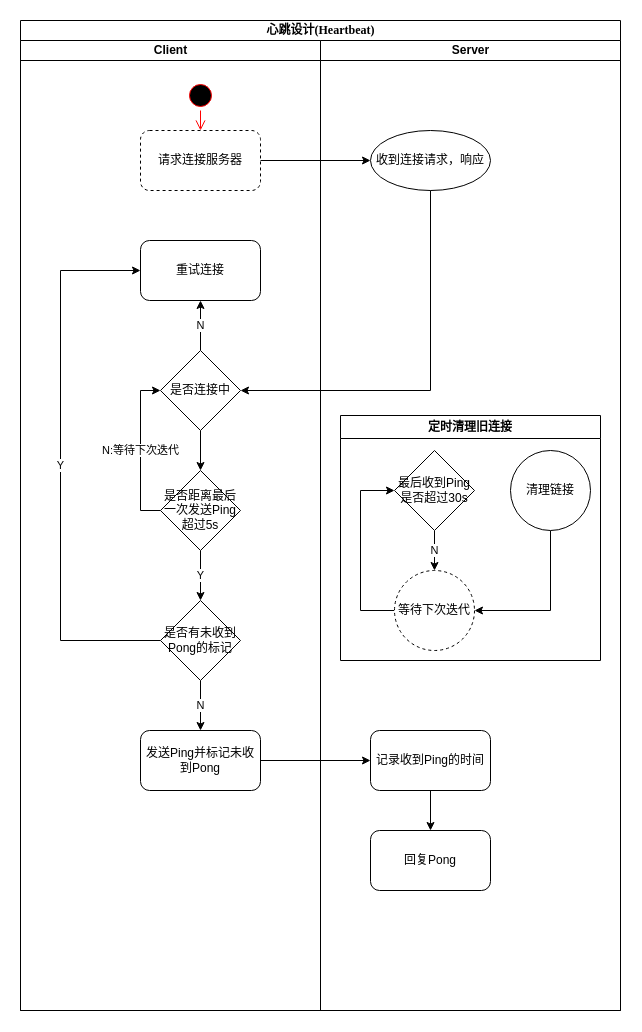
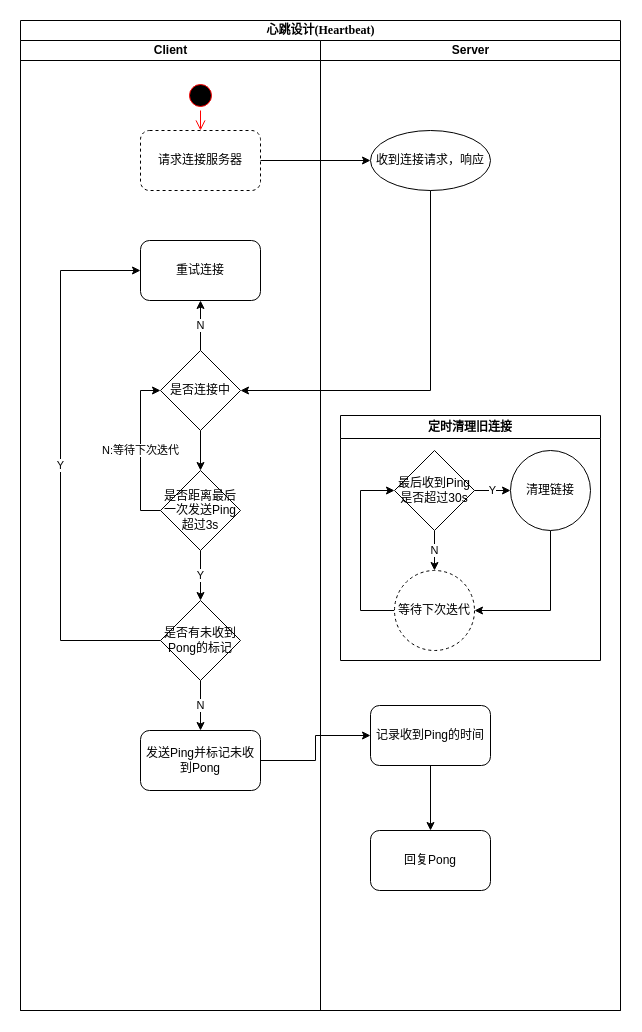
none -> (493, 491)
(201, 511) -> (201, 511)
(431, 761) -> (431, 736)
